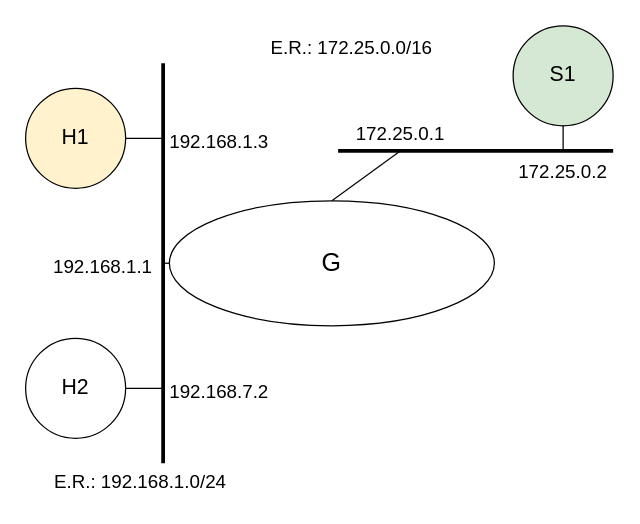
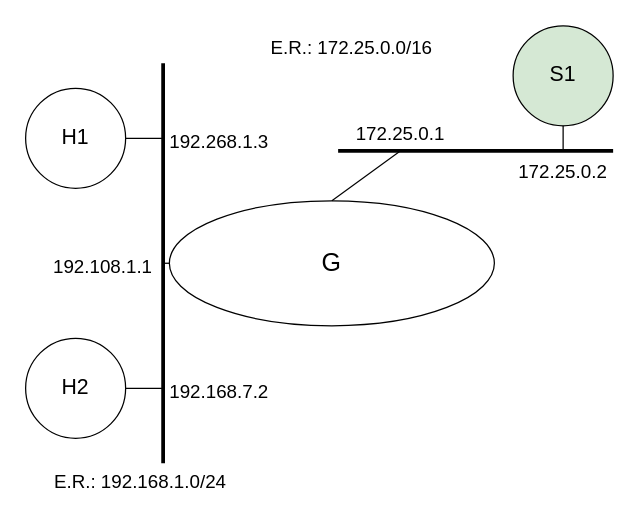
(76, 138) -> (76, 138)
(219, 138) -> (219, 138)
(103, 263) -> (103, 263)
